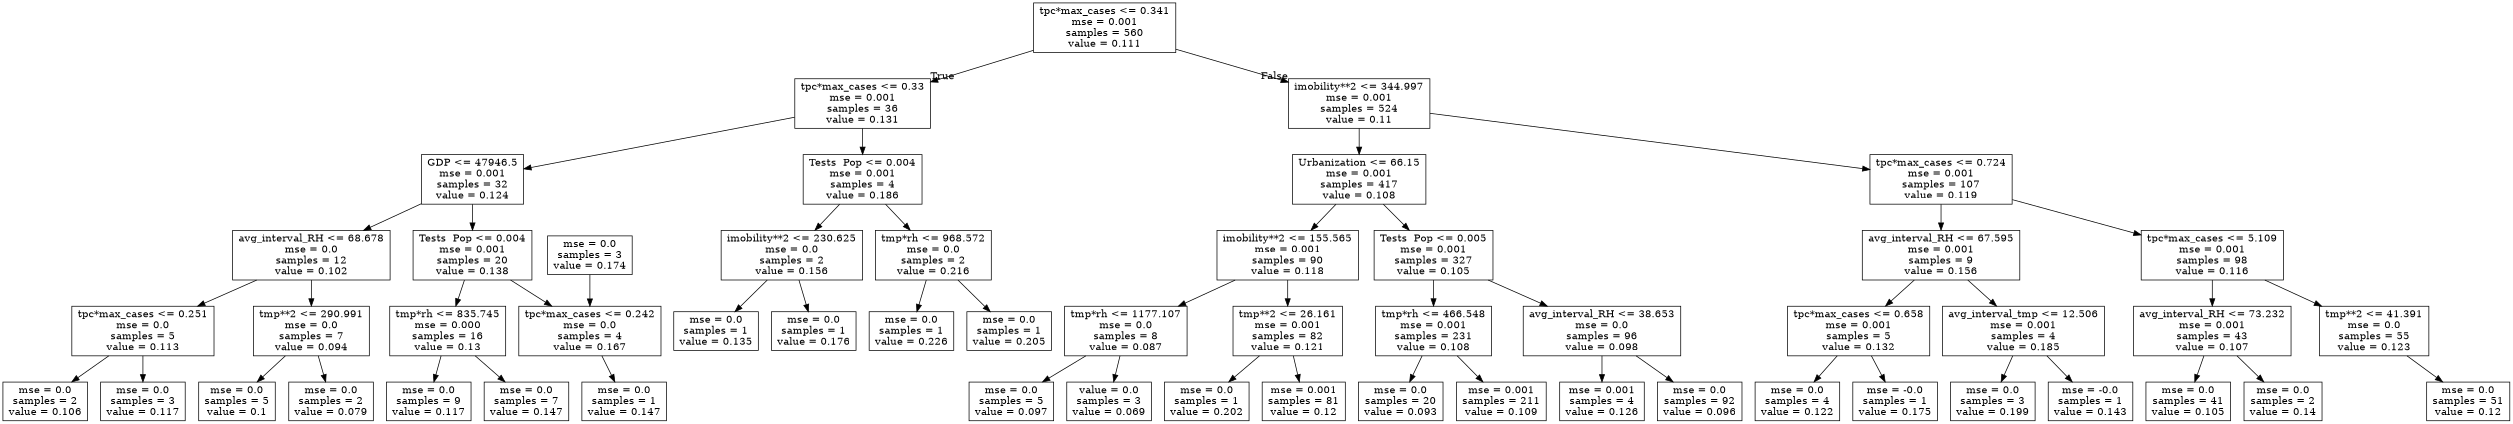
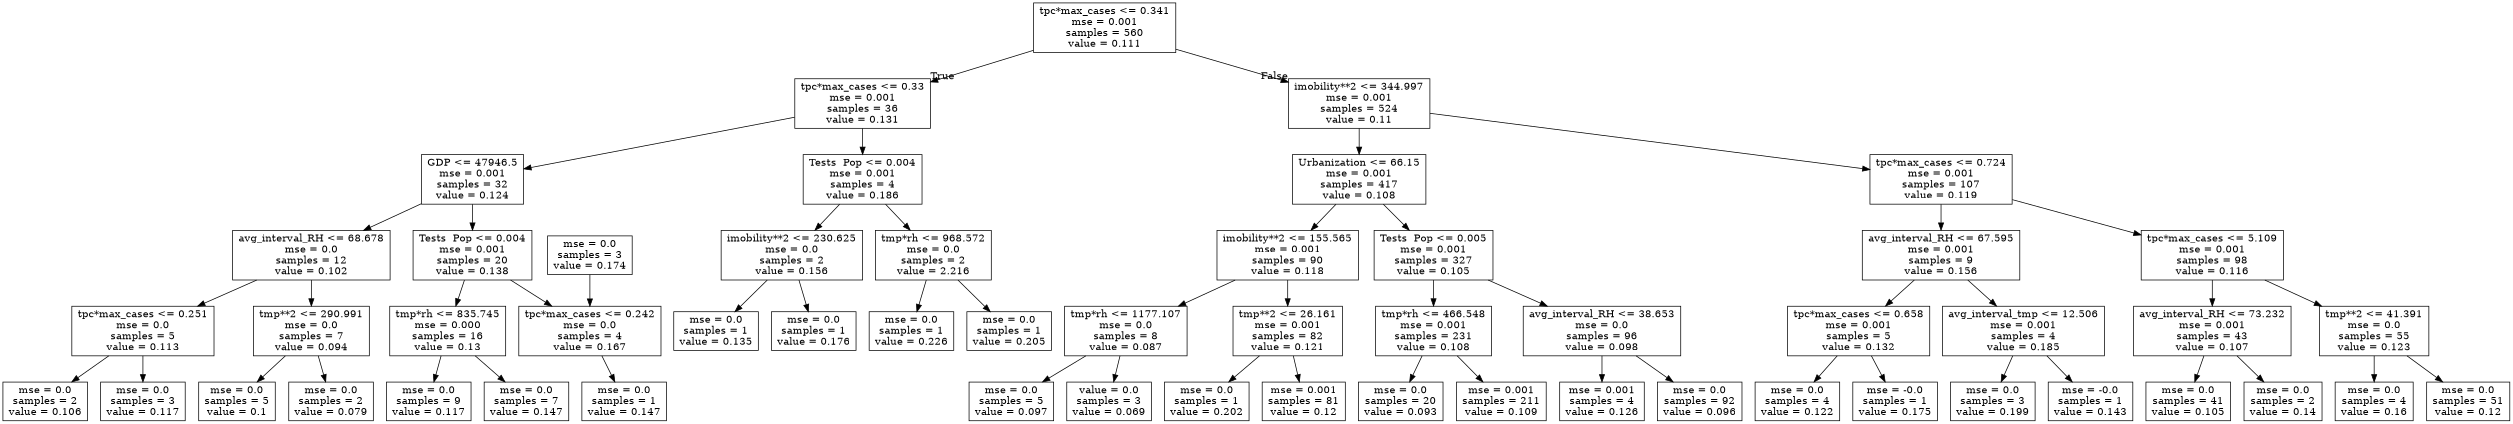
(933, 255) -> (933, 255)
none -> (2374, 401)
